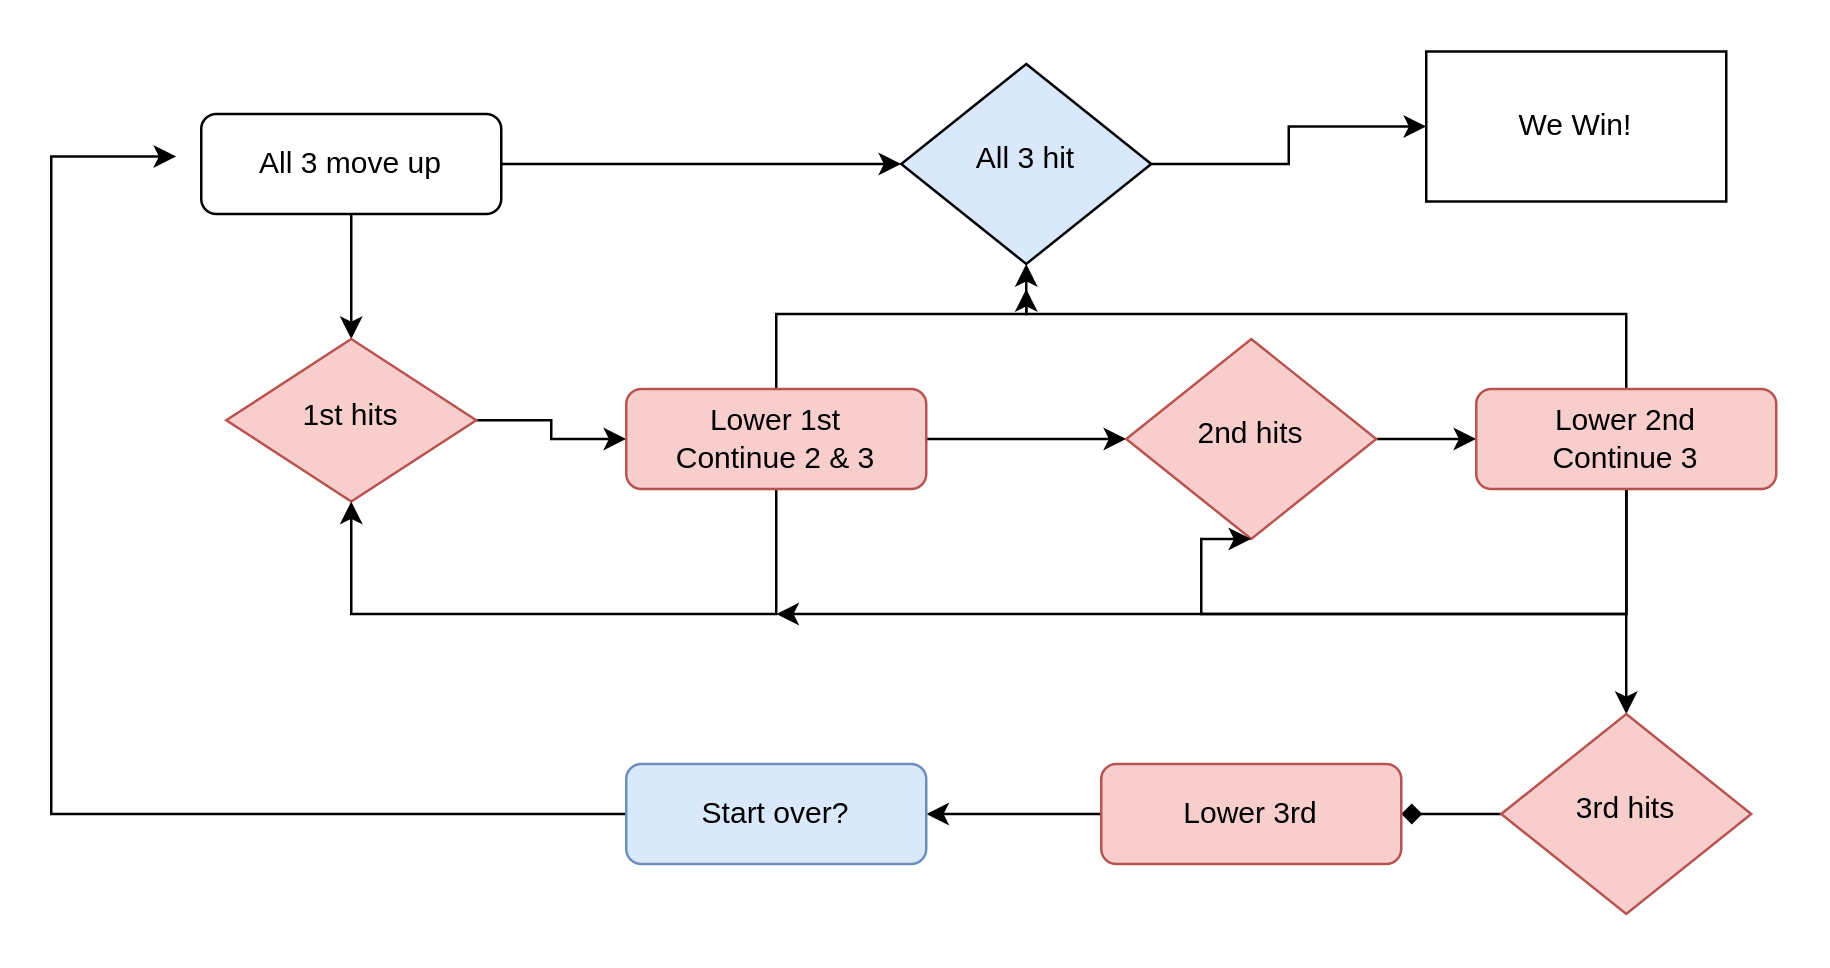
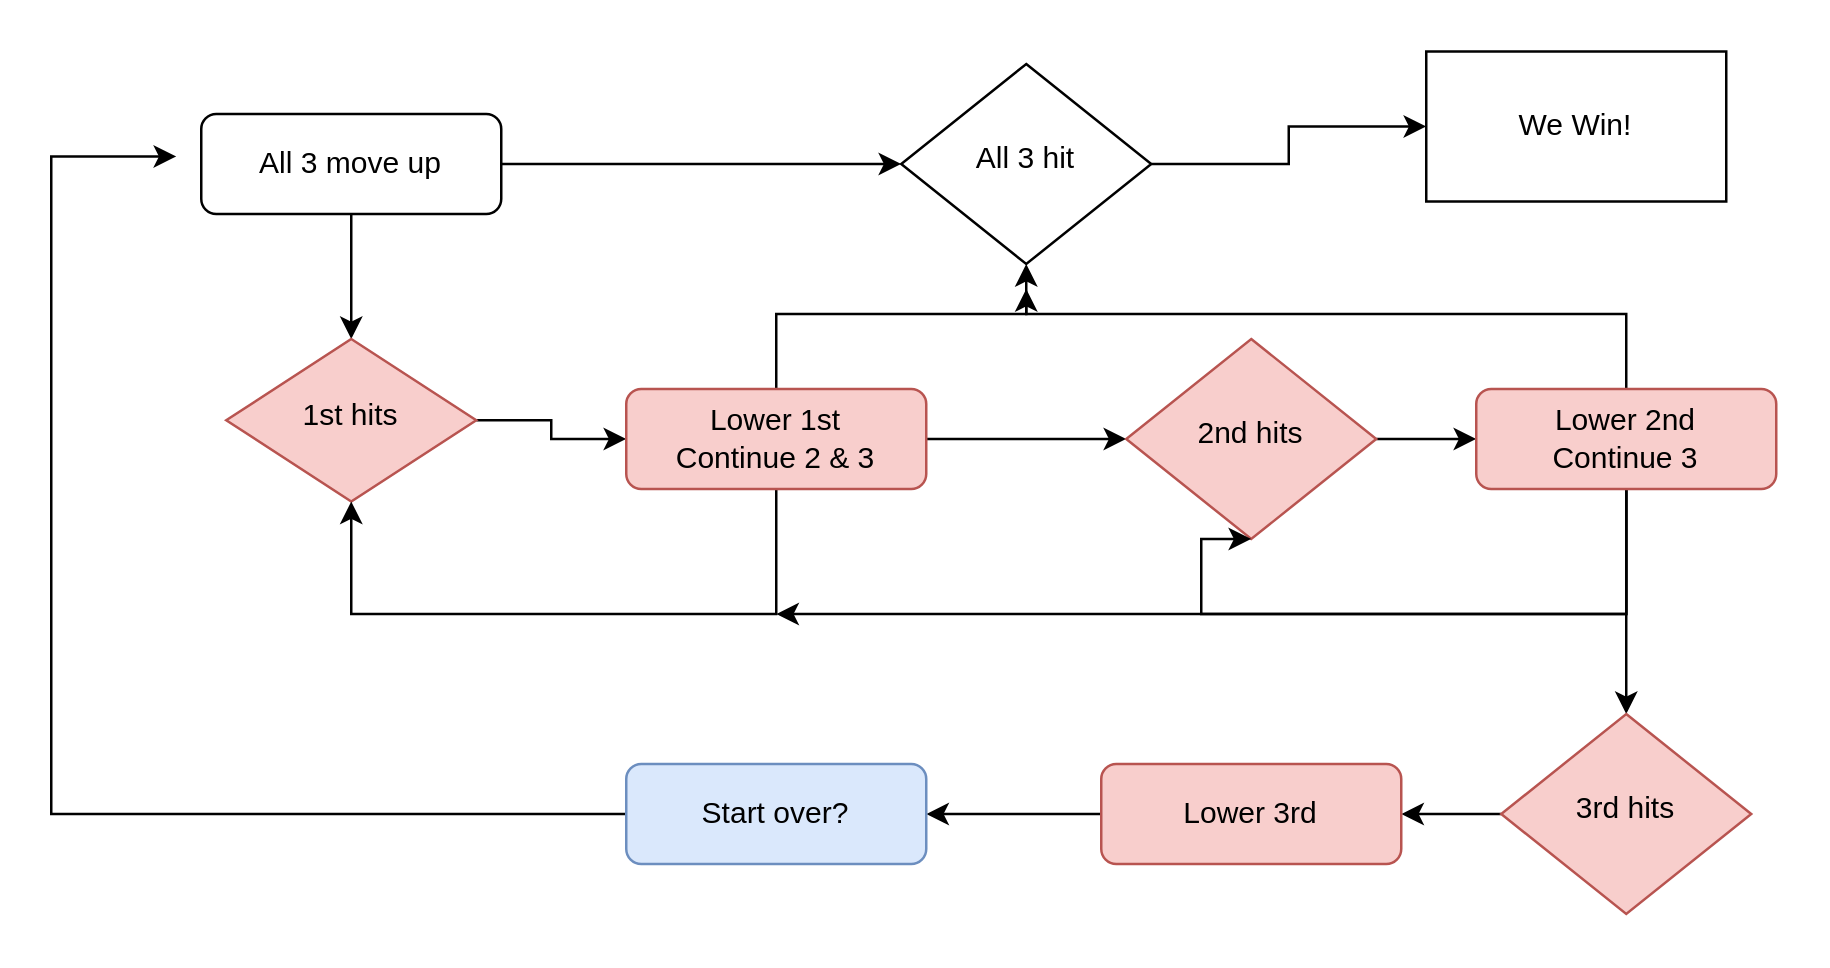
(1026, 164) -> (1026, 164)
(1422, 814) -> (1420, 814)
